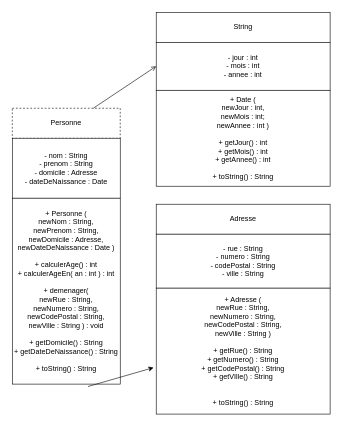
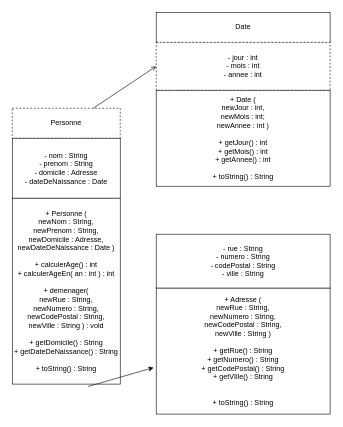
(243, 27) -> (243, 27)
(243, 66) -> (243, 66)
(243, 219) -> none
